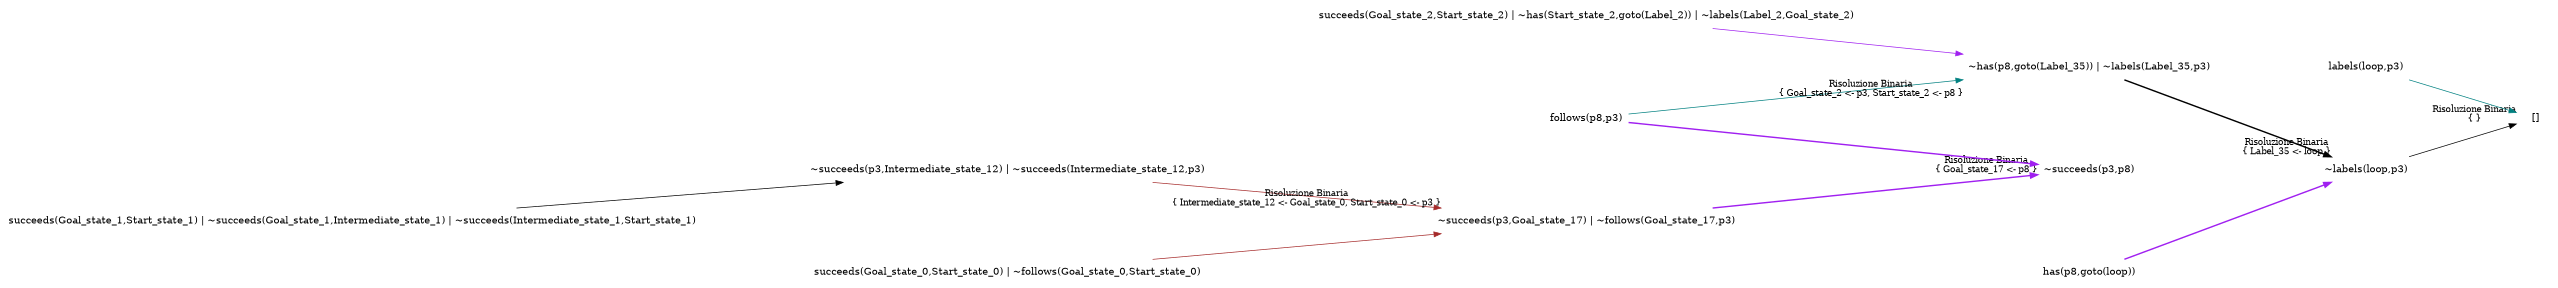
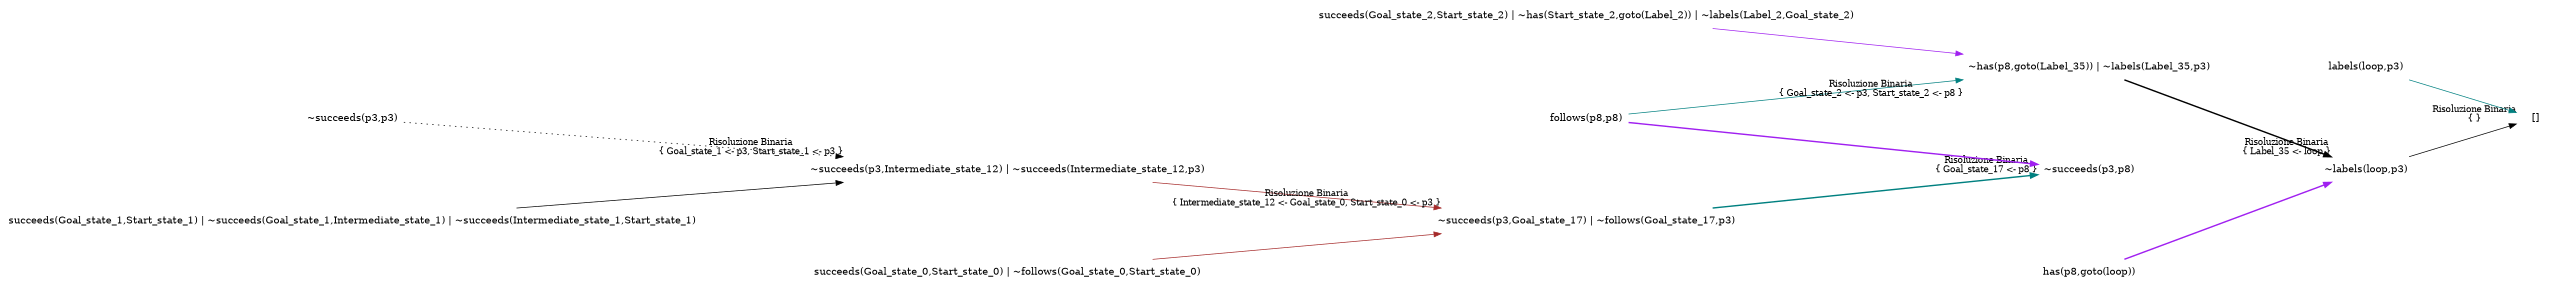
none -> (352, 118)
(1586, 118) -> (1586, 118)
(1871, 192) -> (1871, 192)
